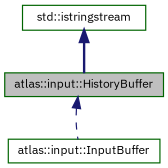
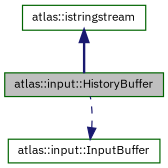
(84, 18) -> (84, 18)
(76, 124) -> (92, 112)
